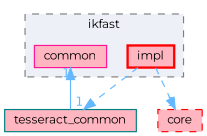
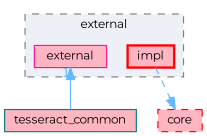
(104, 25) -> (104, 25)
(70, 57) -> (70, 57)
(115, 85) -> none
